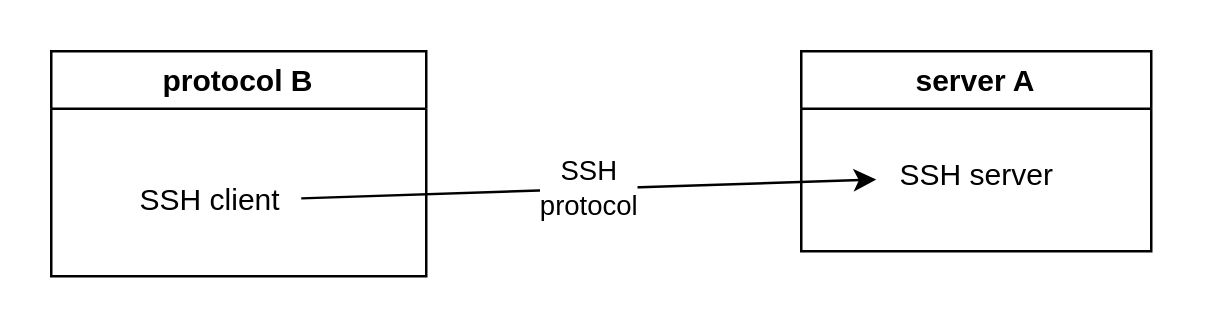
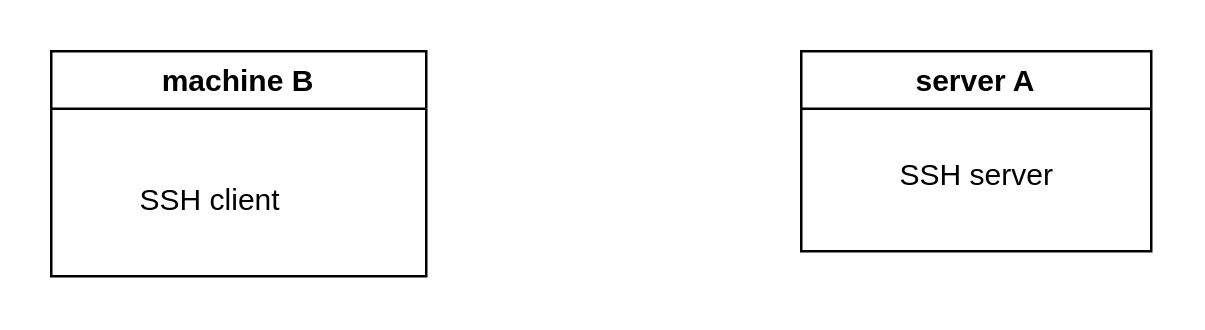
(238, 81) -> (238, 81)
(716, 185) -> none
